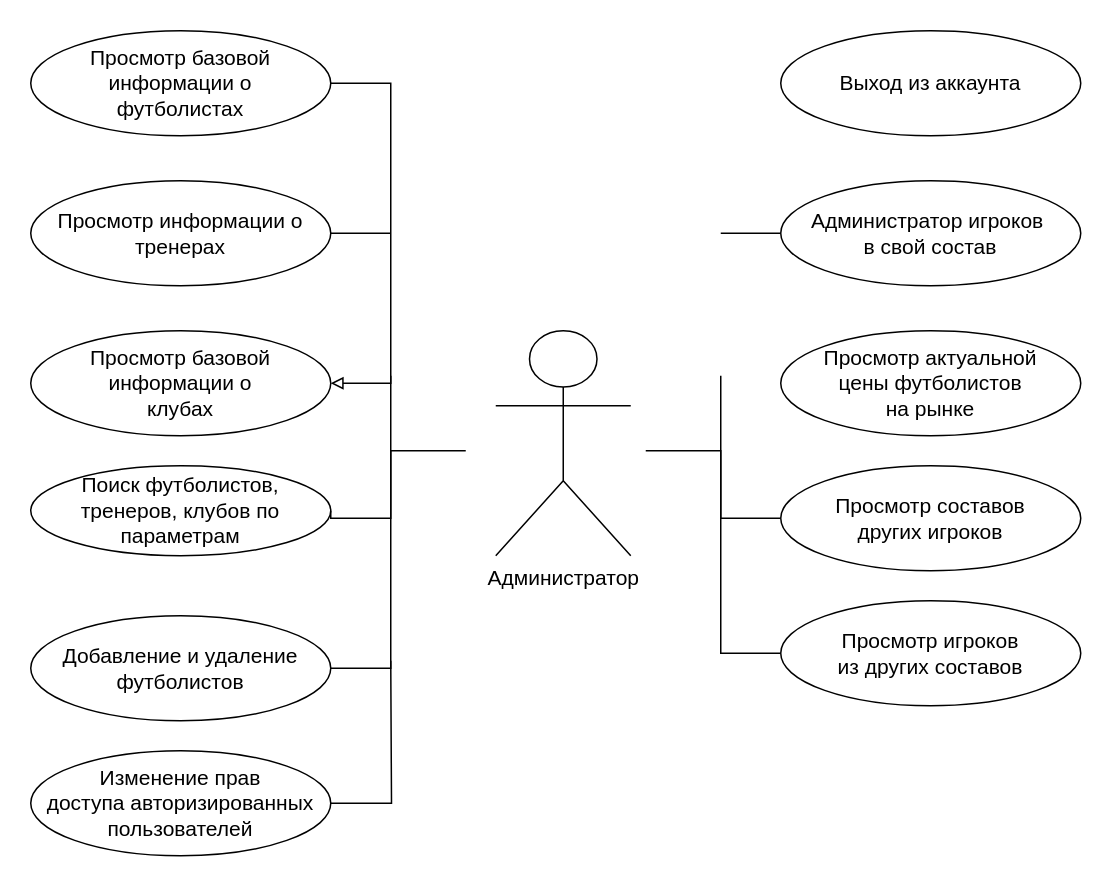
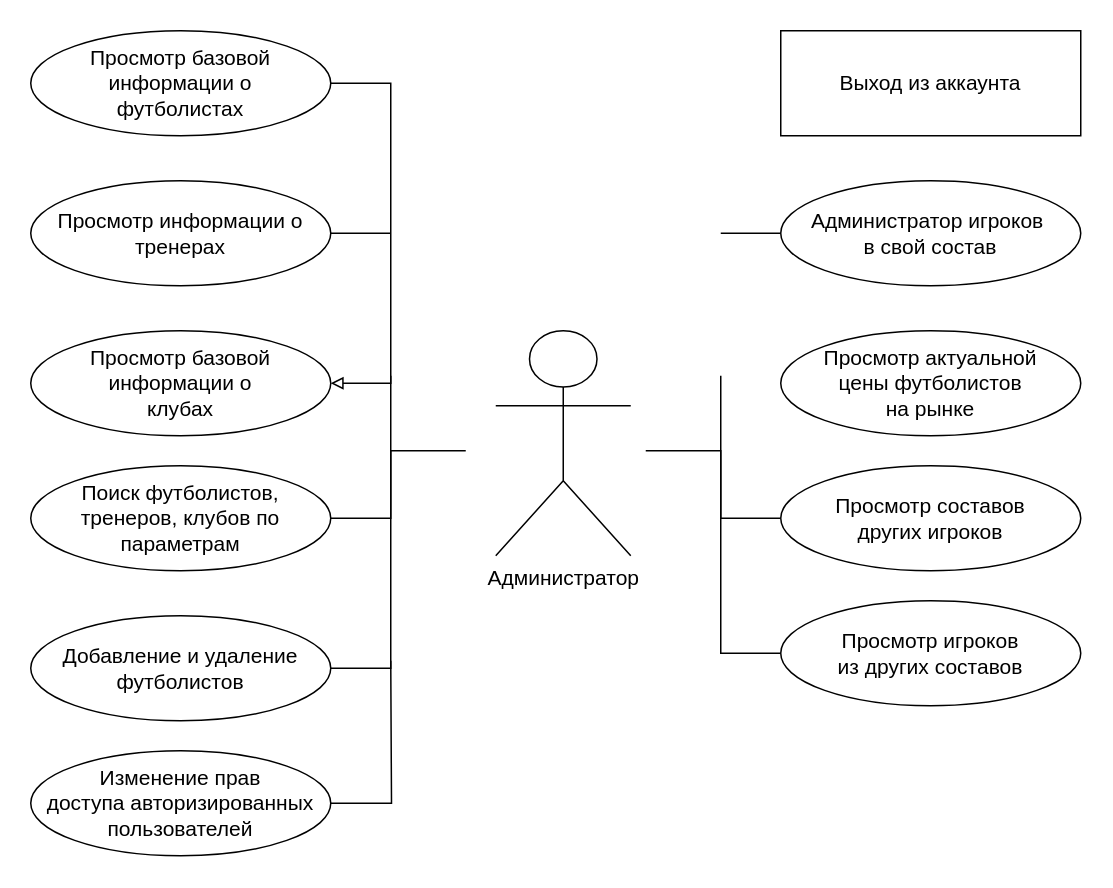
(931, 83) -> (931, 83)
(181, 511) -> (181, 518)
